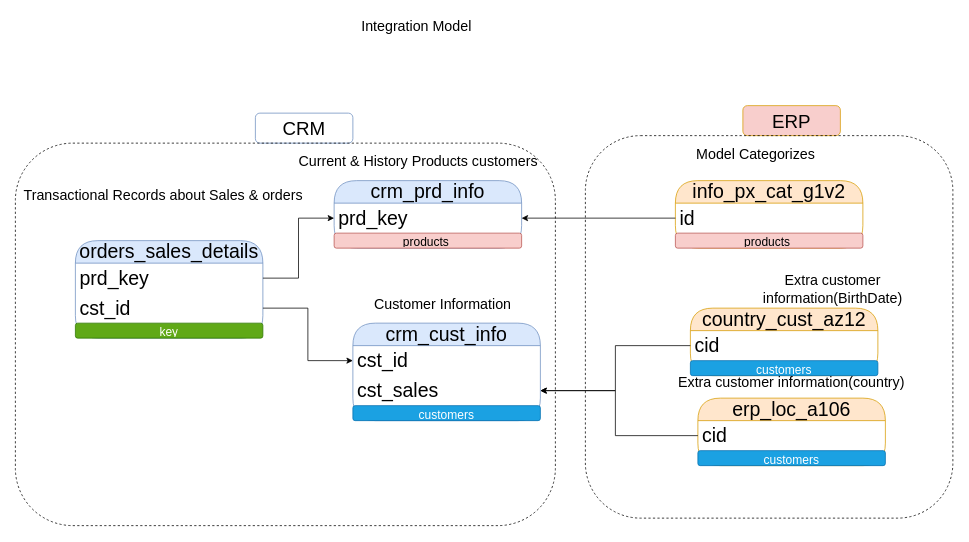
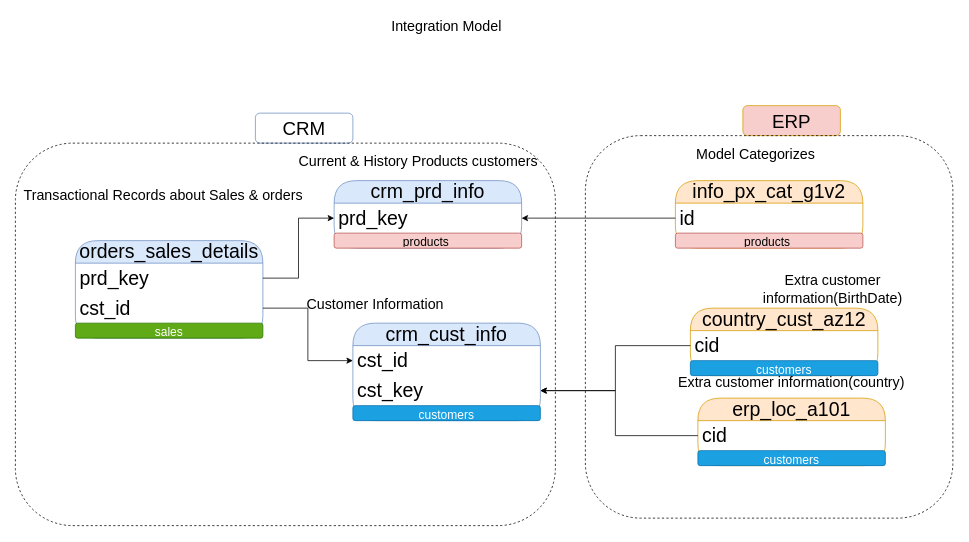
(417, 27) -> (447, 27)
(443, 304) -> (375, 304)
(169, 330) -> (169, 330)
(404, 390) -> (396, 390)
(792, 409) -> (792, 409)
